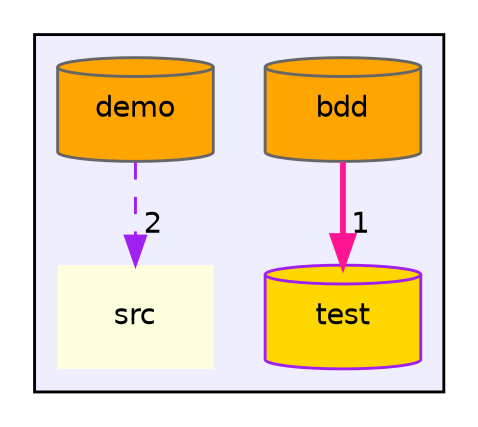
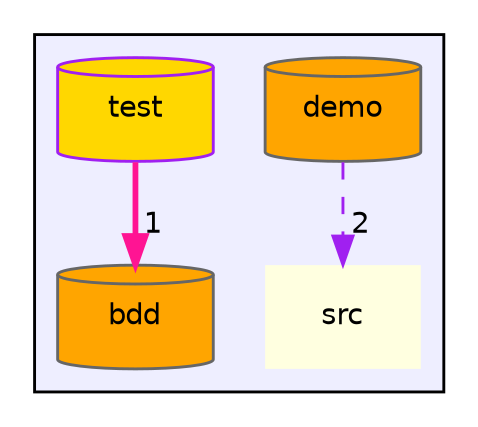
(343, 199) -> (135, 199)
